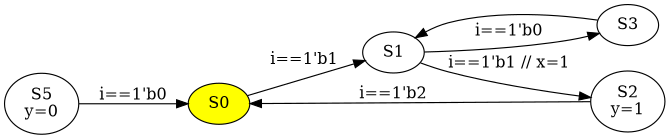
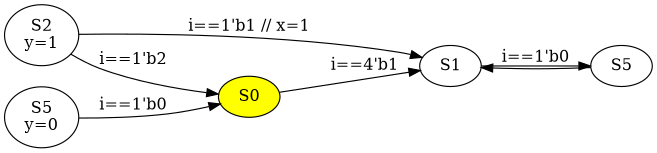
(628, 25) -> (622, 66)
(305, 60) -> (365, 65)
(499, 83) -> (245, 37)
